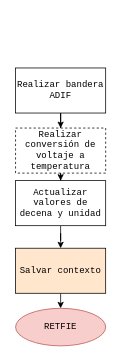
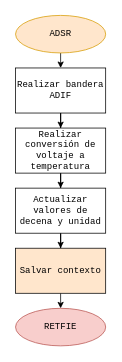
none -> (60, 34)
none -> (60, 58)
(60, 150) -> (60, 150)
(60, 203) -> (60, 210)
